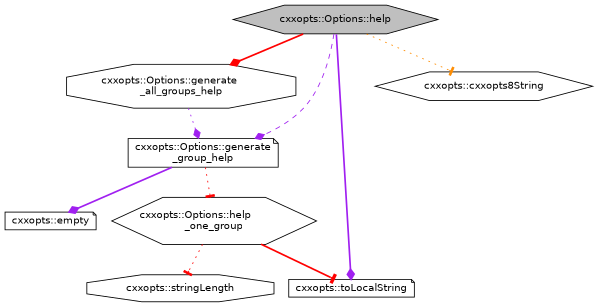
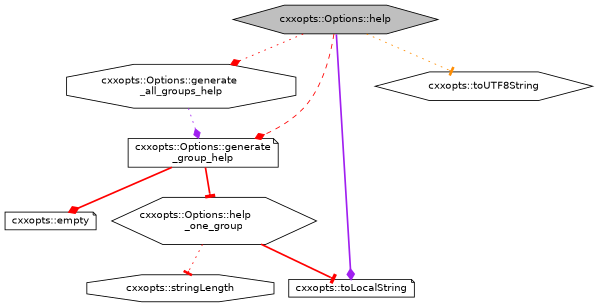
(272, 47) -> (272, 47)
(484, 86) -> (484, 86)
(314, 95) -> (314, 95)
(208, 180) -> (208, 180)
(125, 188) -> (125, 188)
